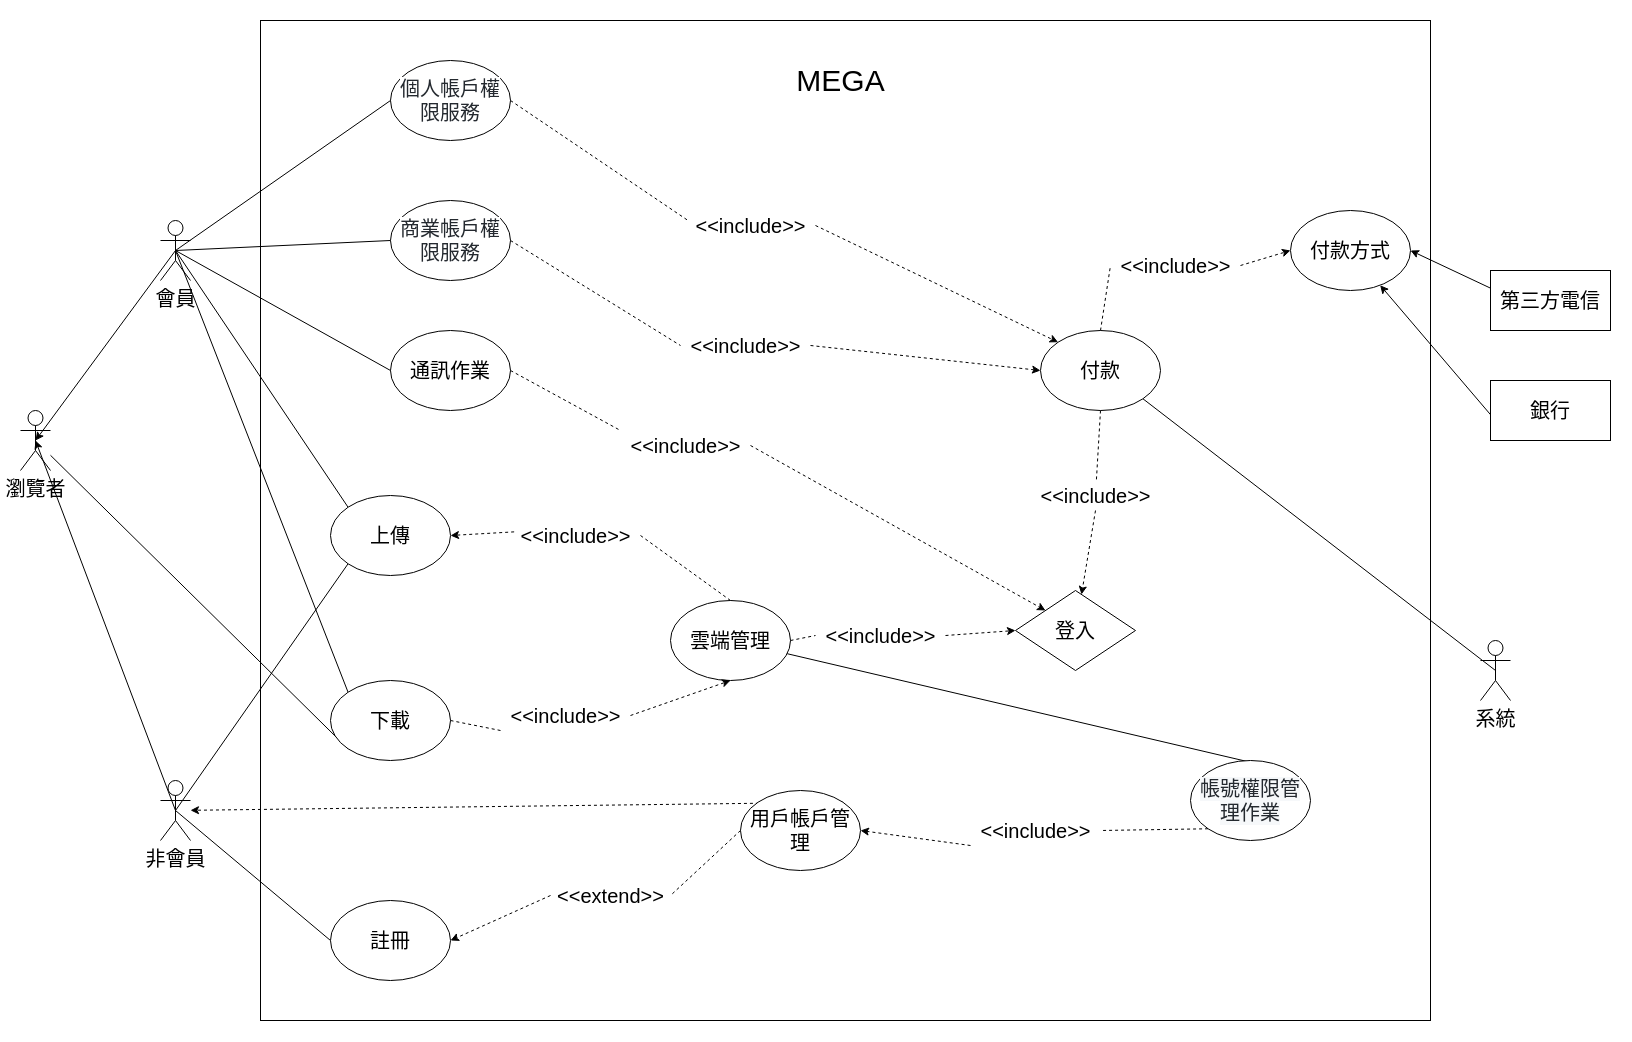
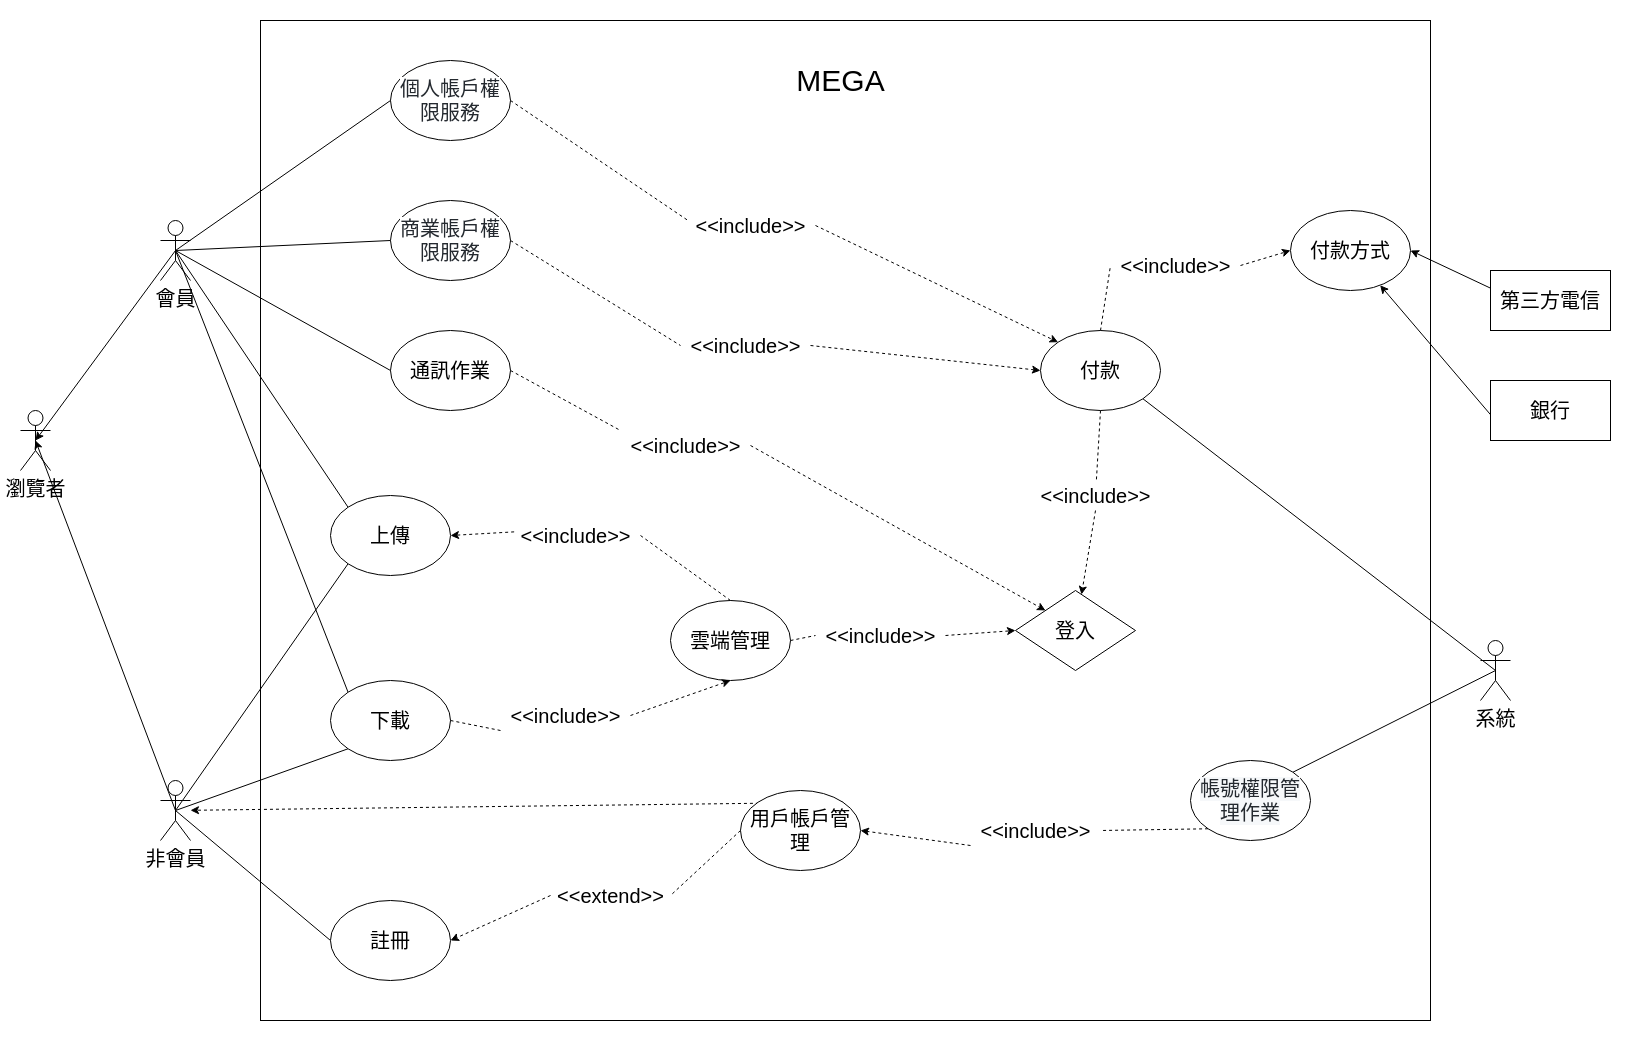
(193, 596) -> (263, 779)
(1015, 707) -> (1392, 722)
